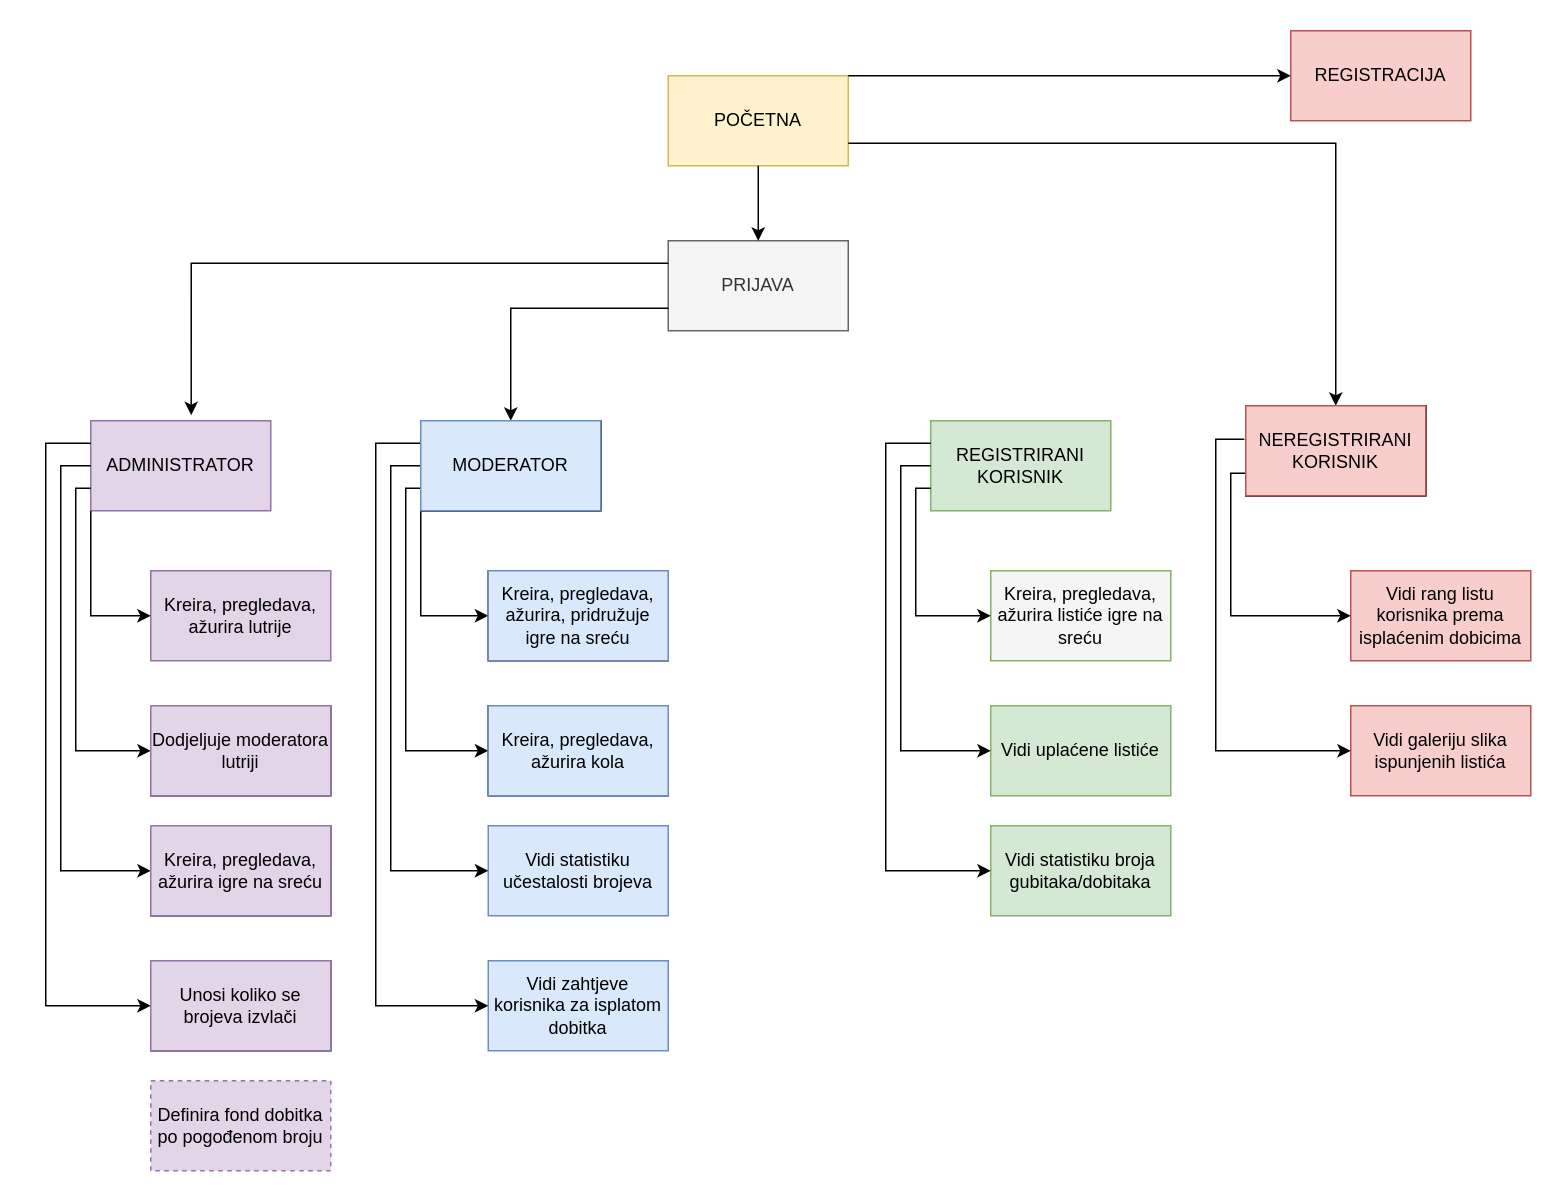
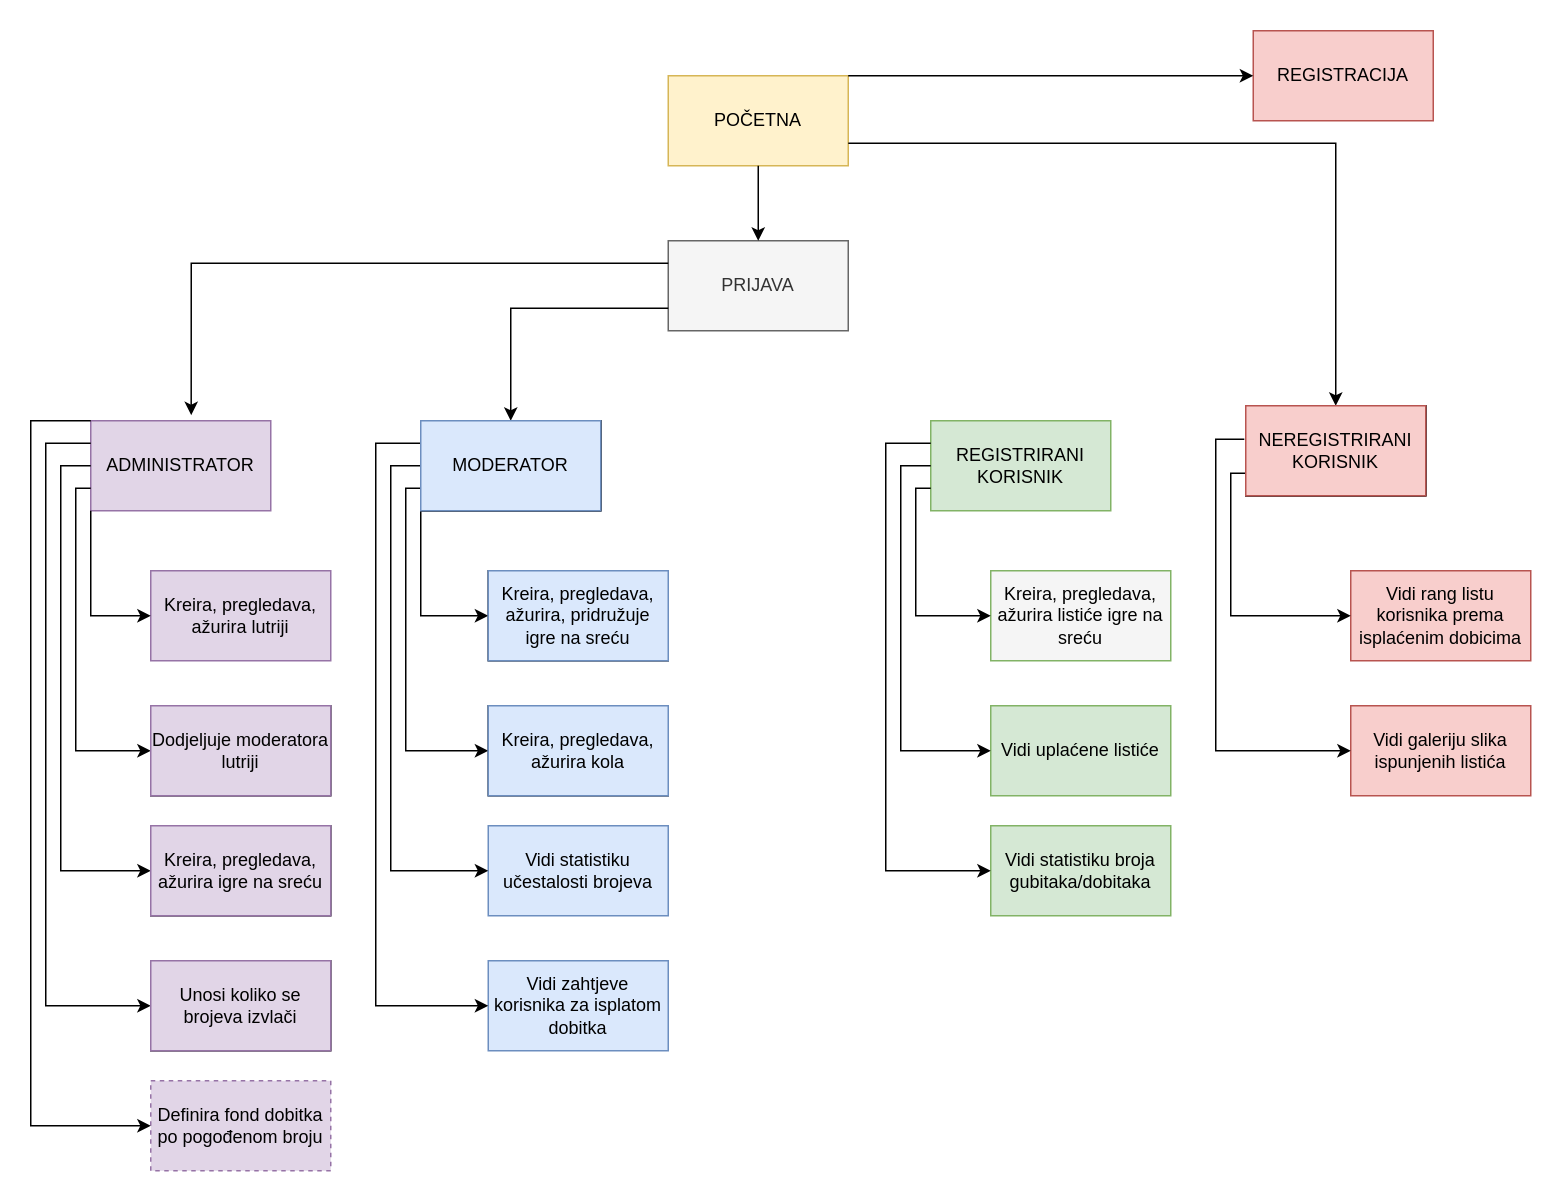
(1381, 76) -> (1343, 76)
(241, 616) -> (241, 616)
none -> (31, 799)
